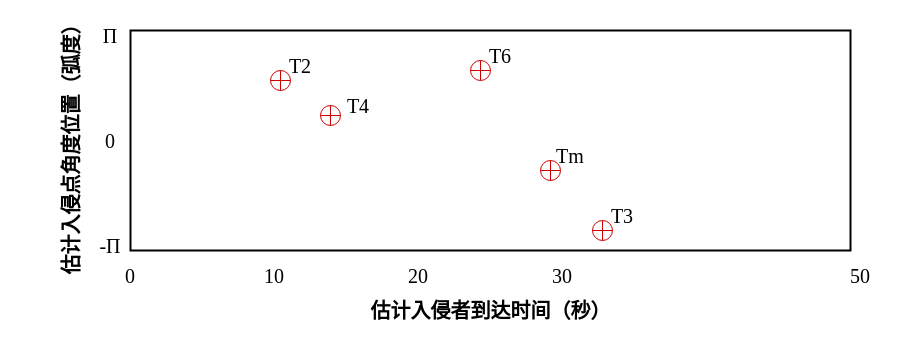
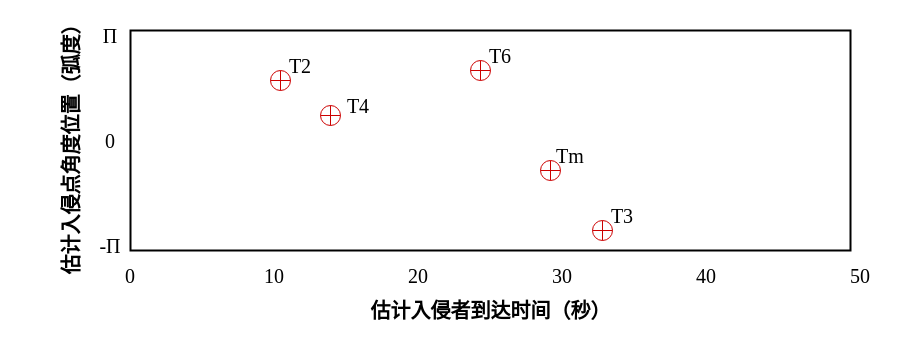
none -> (707, 276)
